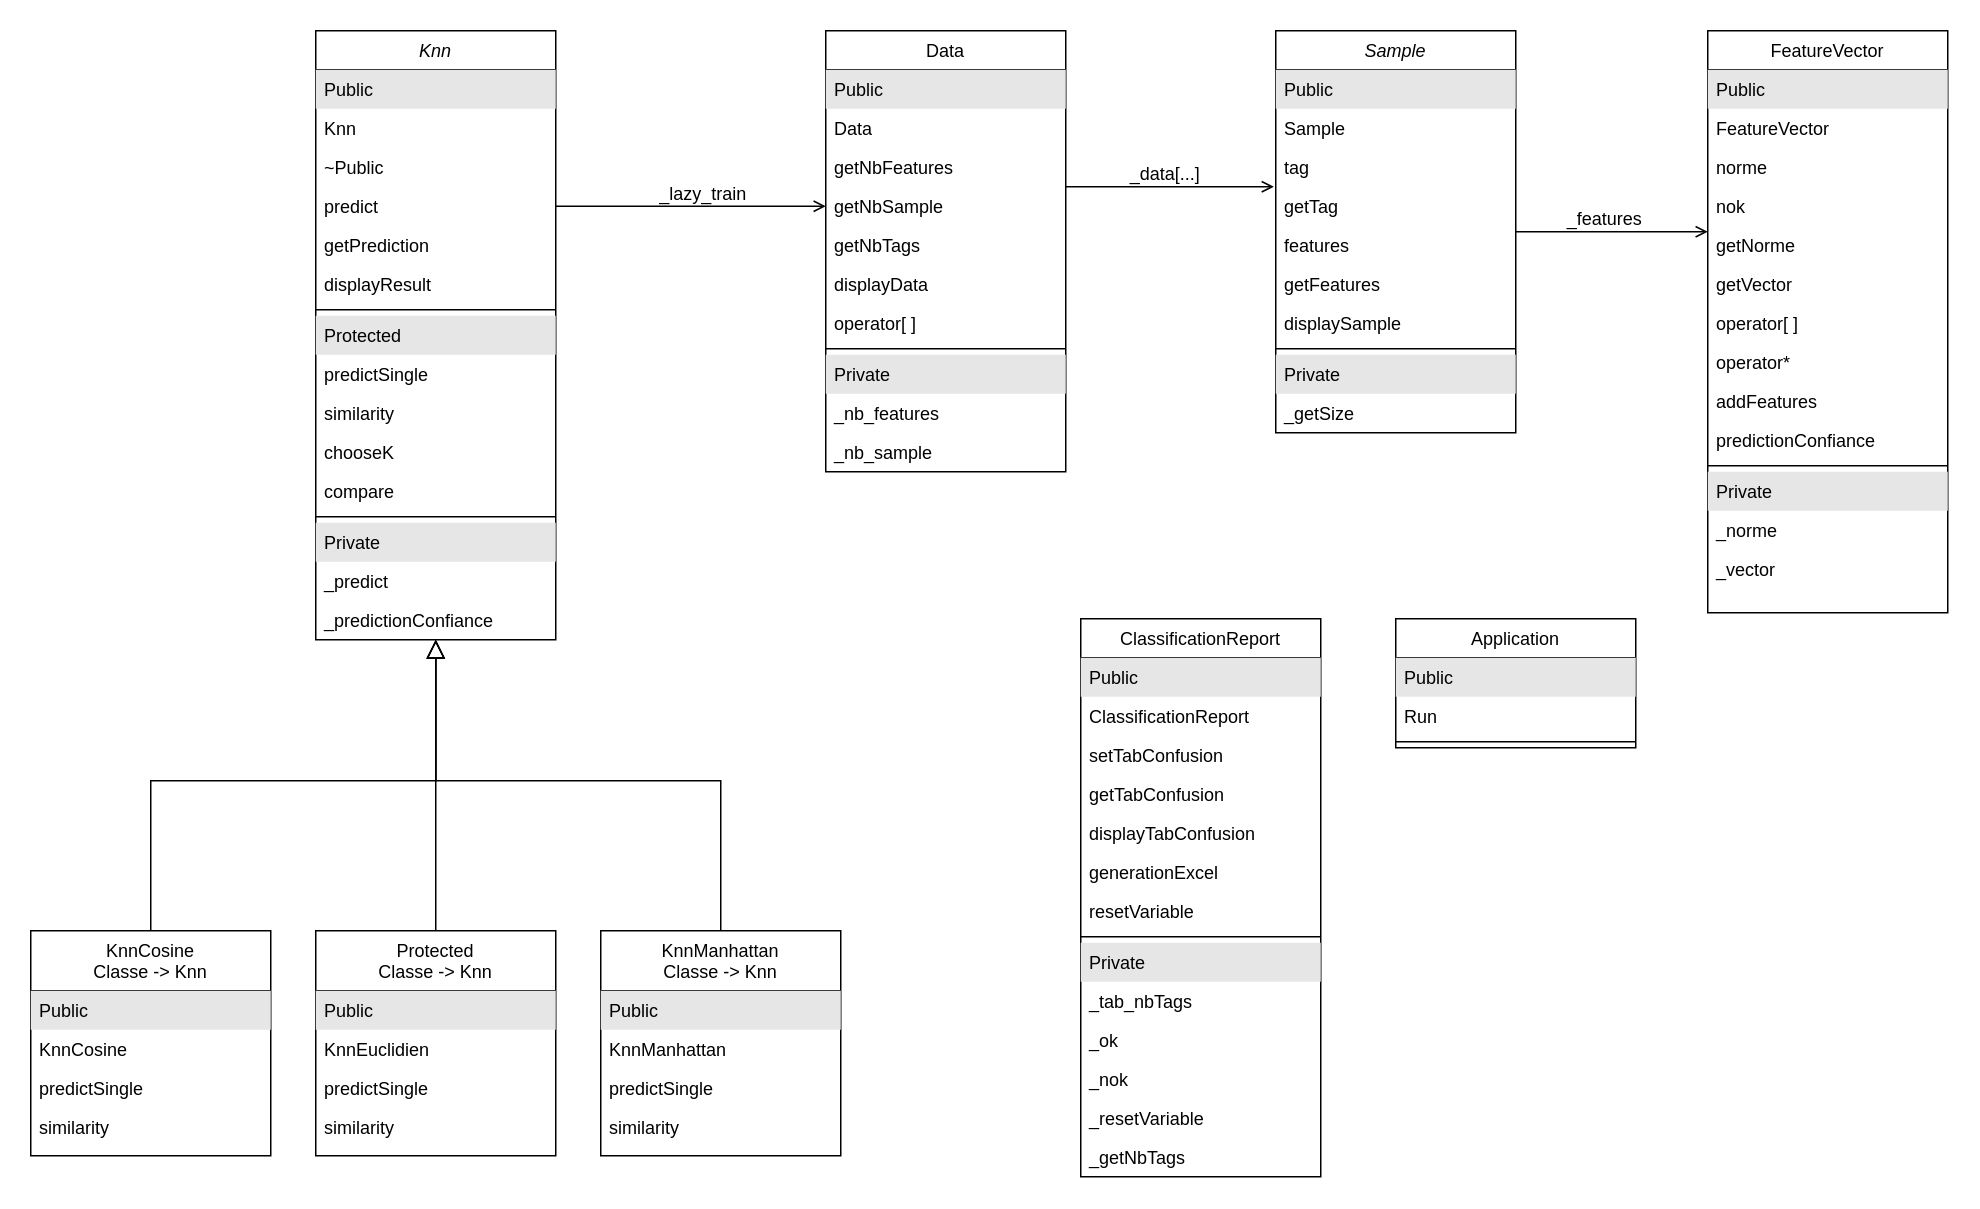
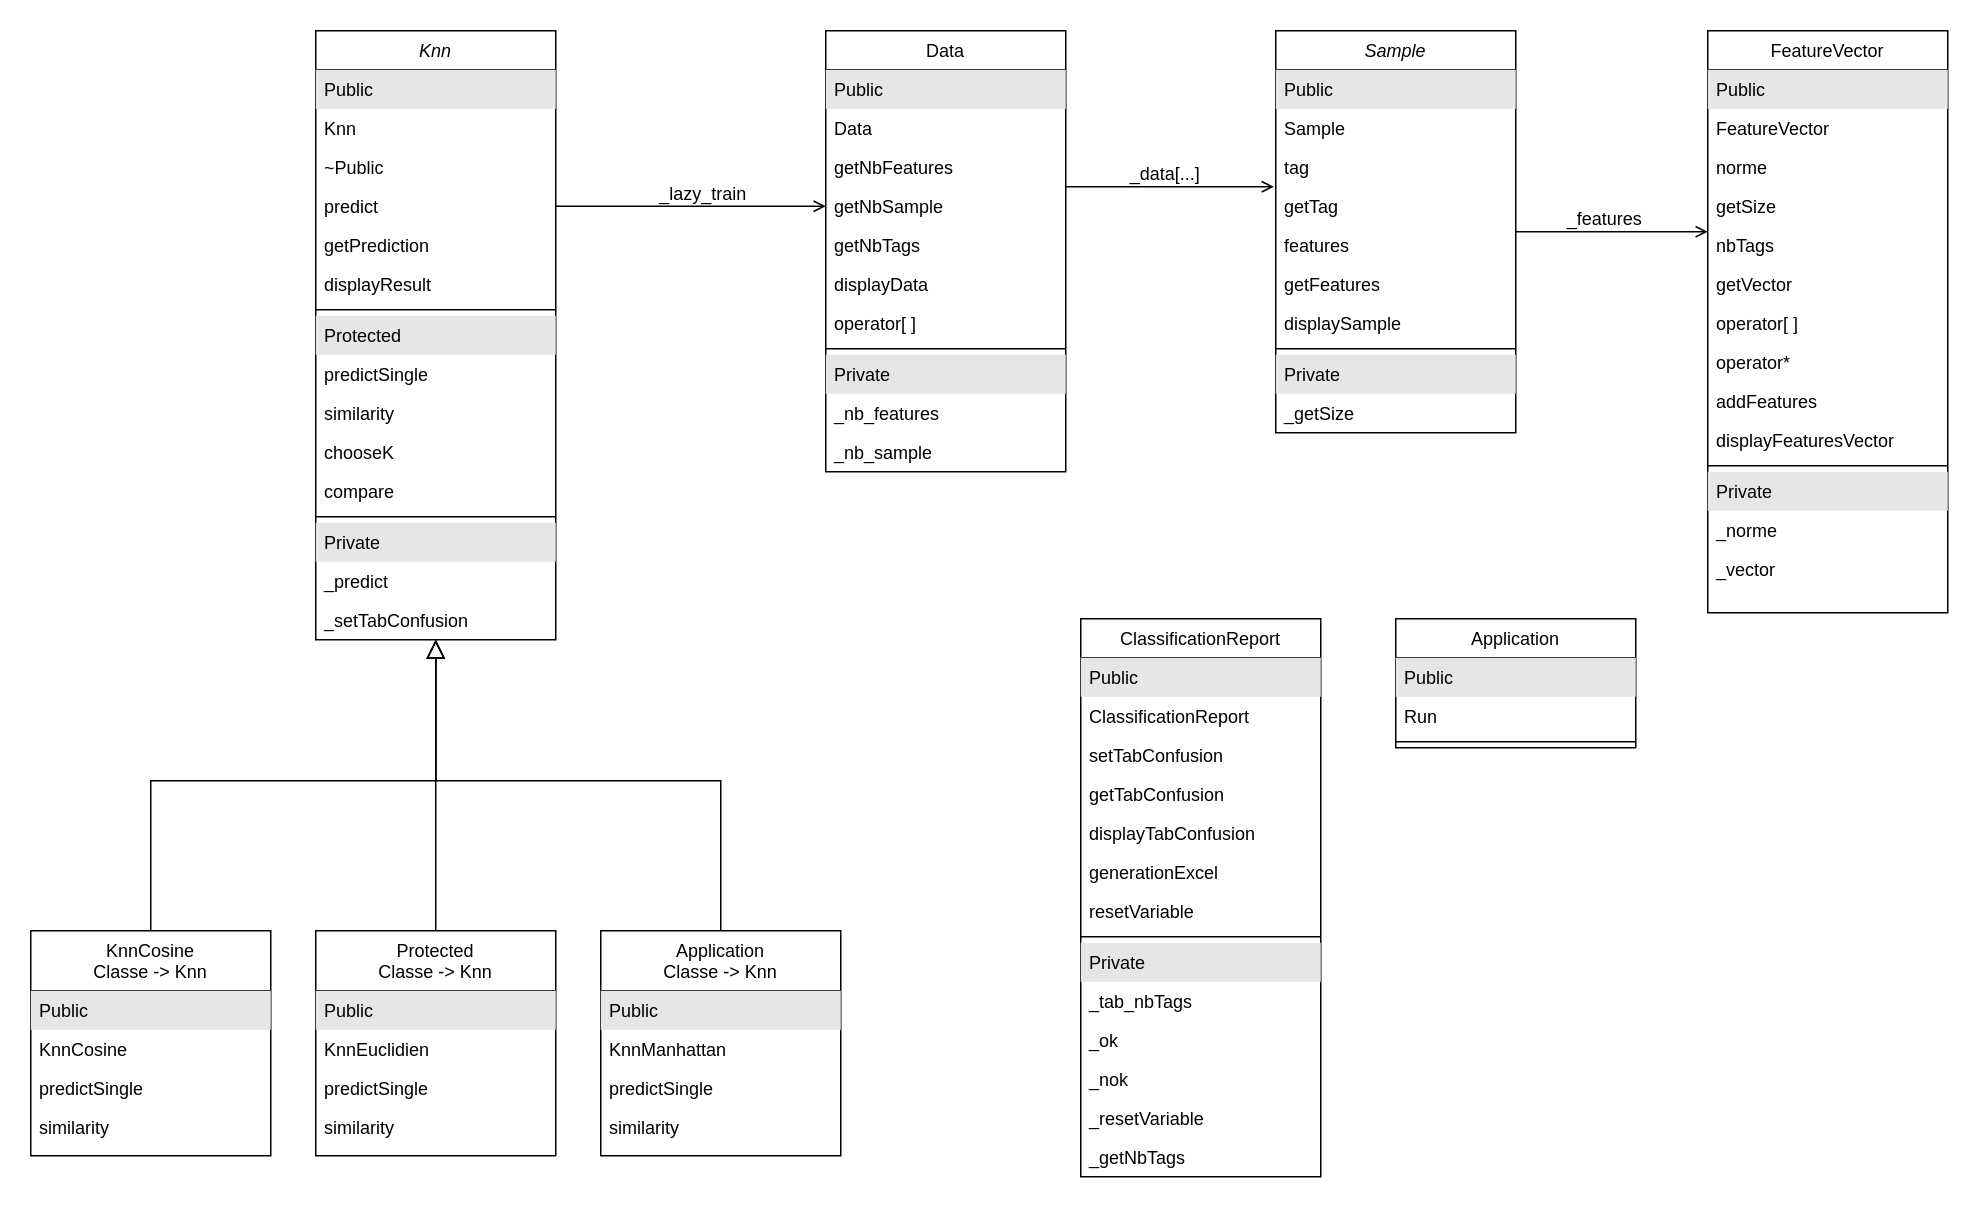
(1731, 207) -> (1749, 207)
(1756, 246) -> (1746, 246)
(1805, 441) -> (1817, 441)
(418, 621) -> (402, 621)
(720, 951) -> (720, 951)
